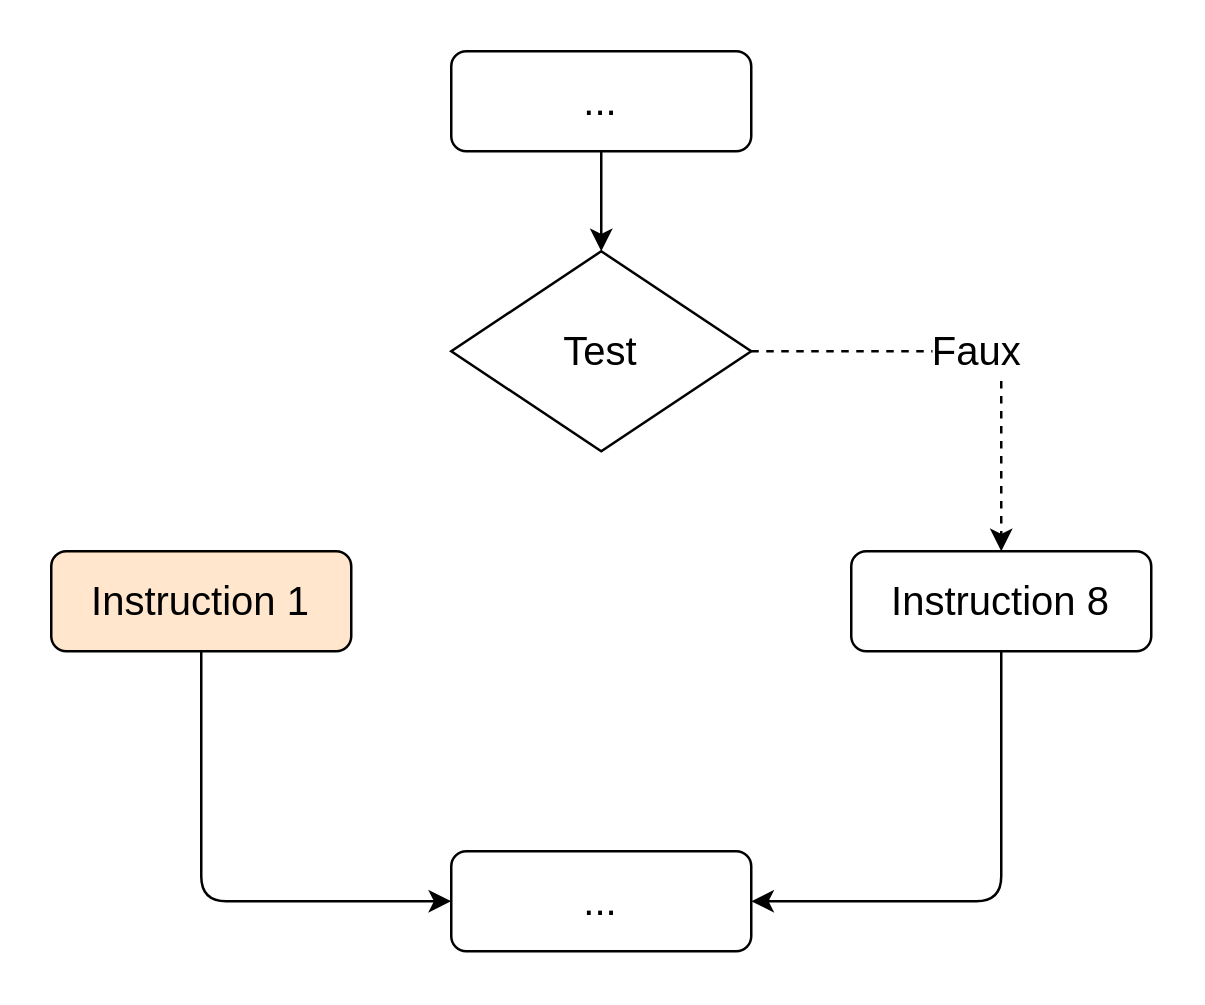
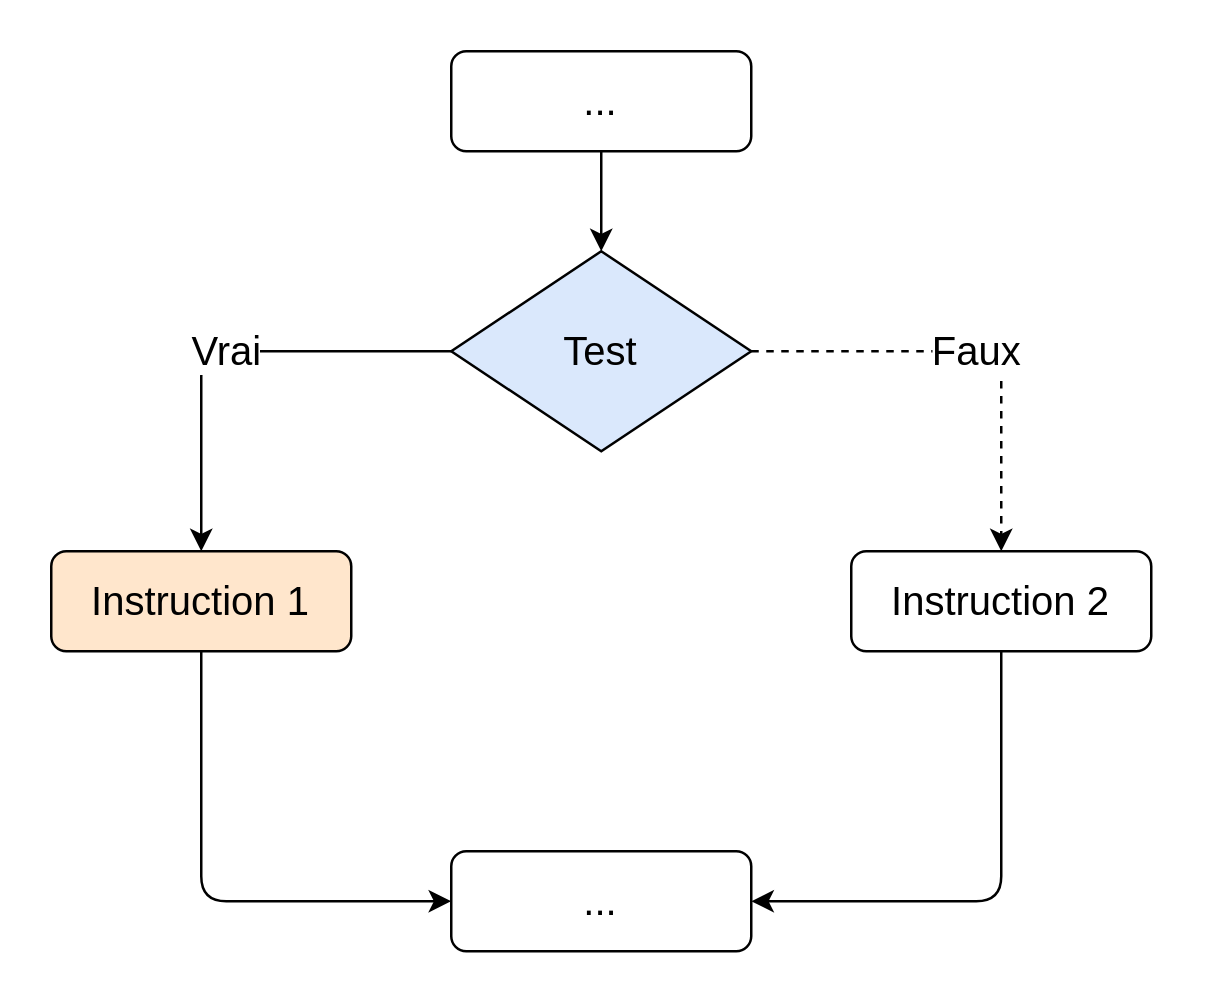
none -> (242, 351)
(601, 351) -> (601, 351)
(1001, 601) -> (1001, 601)
